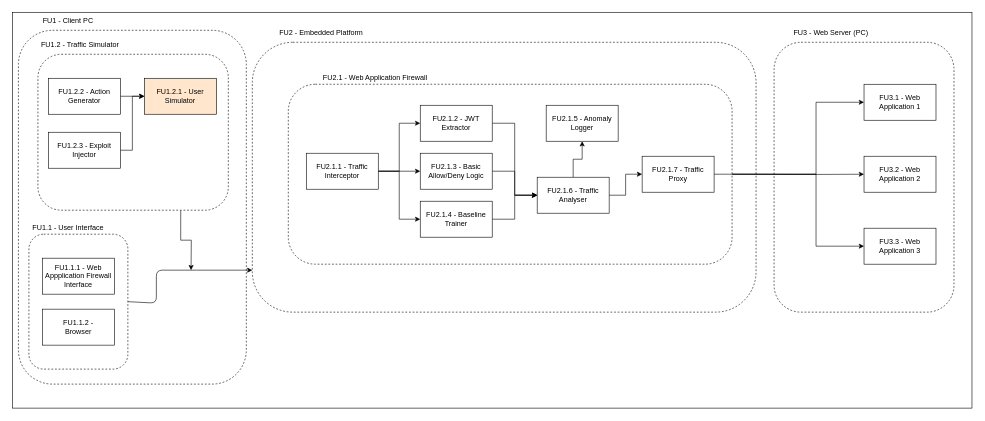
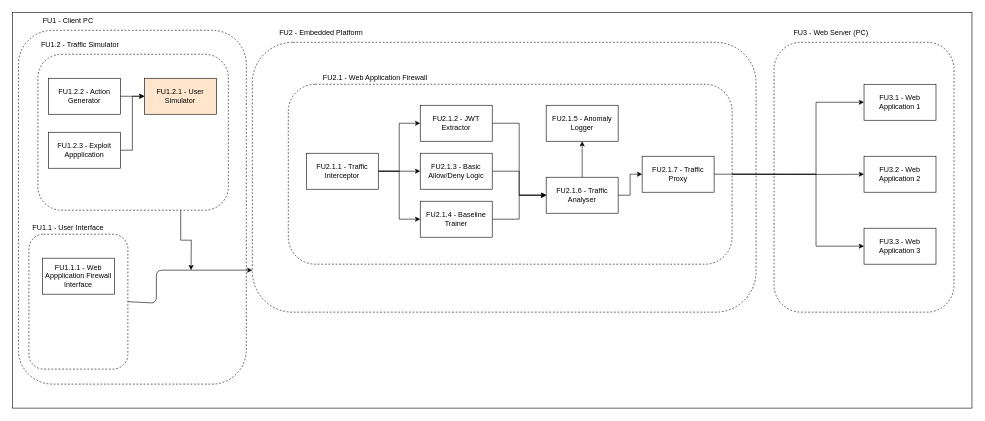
(84, 150) -> (84, 150)
(573, 195) -> (582, 195)
(78, 327) -> none
